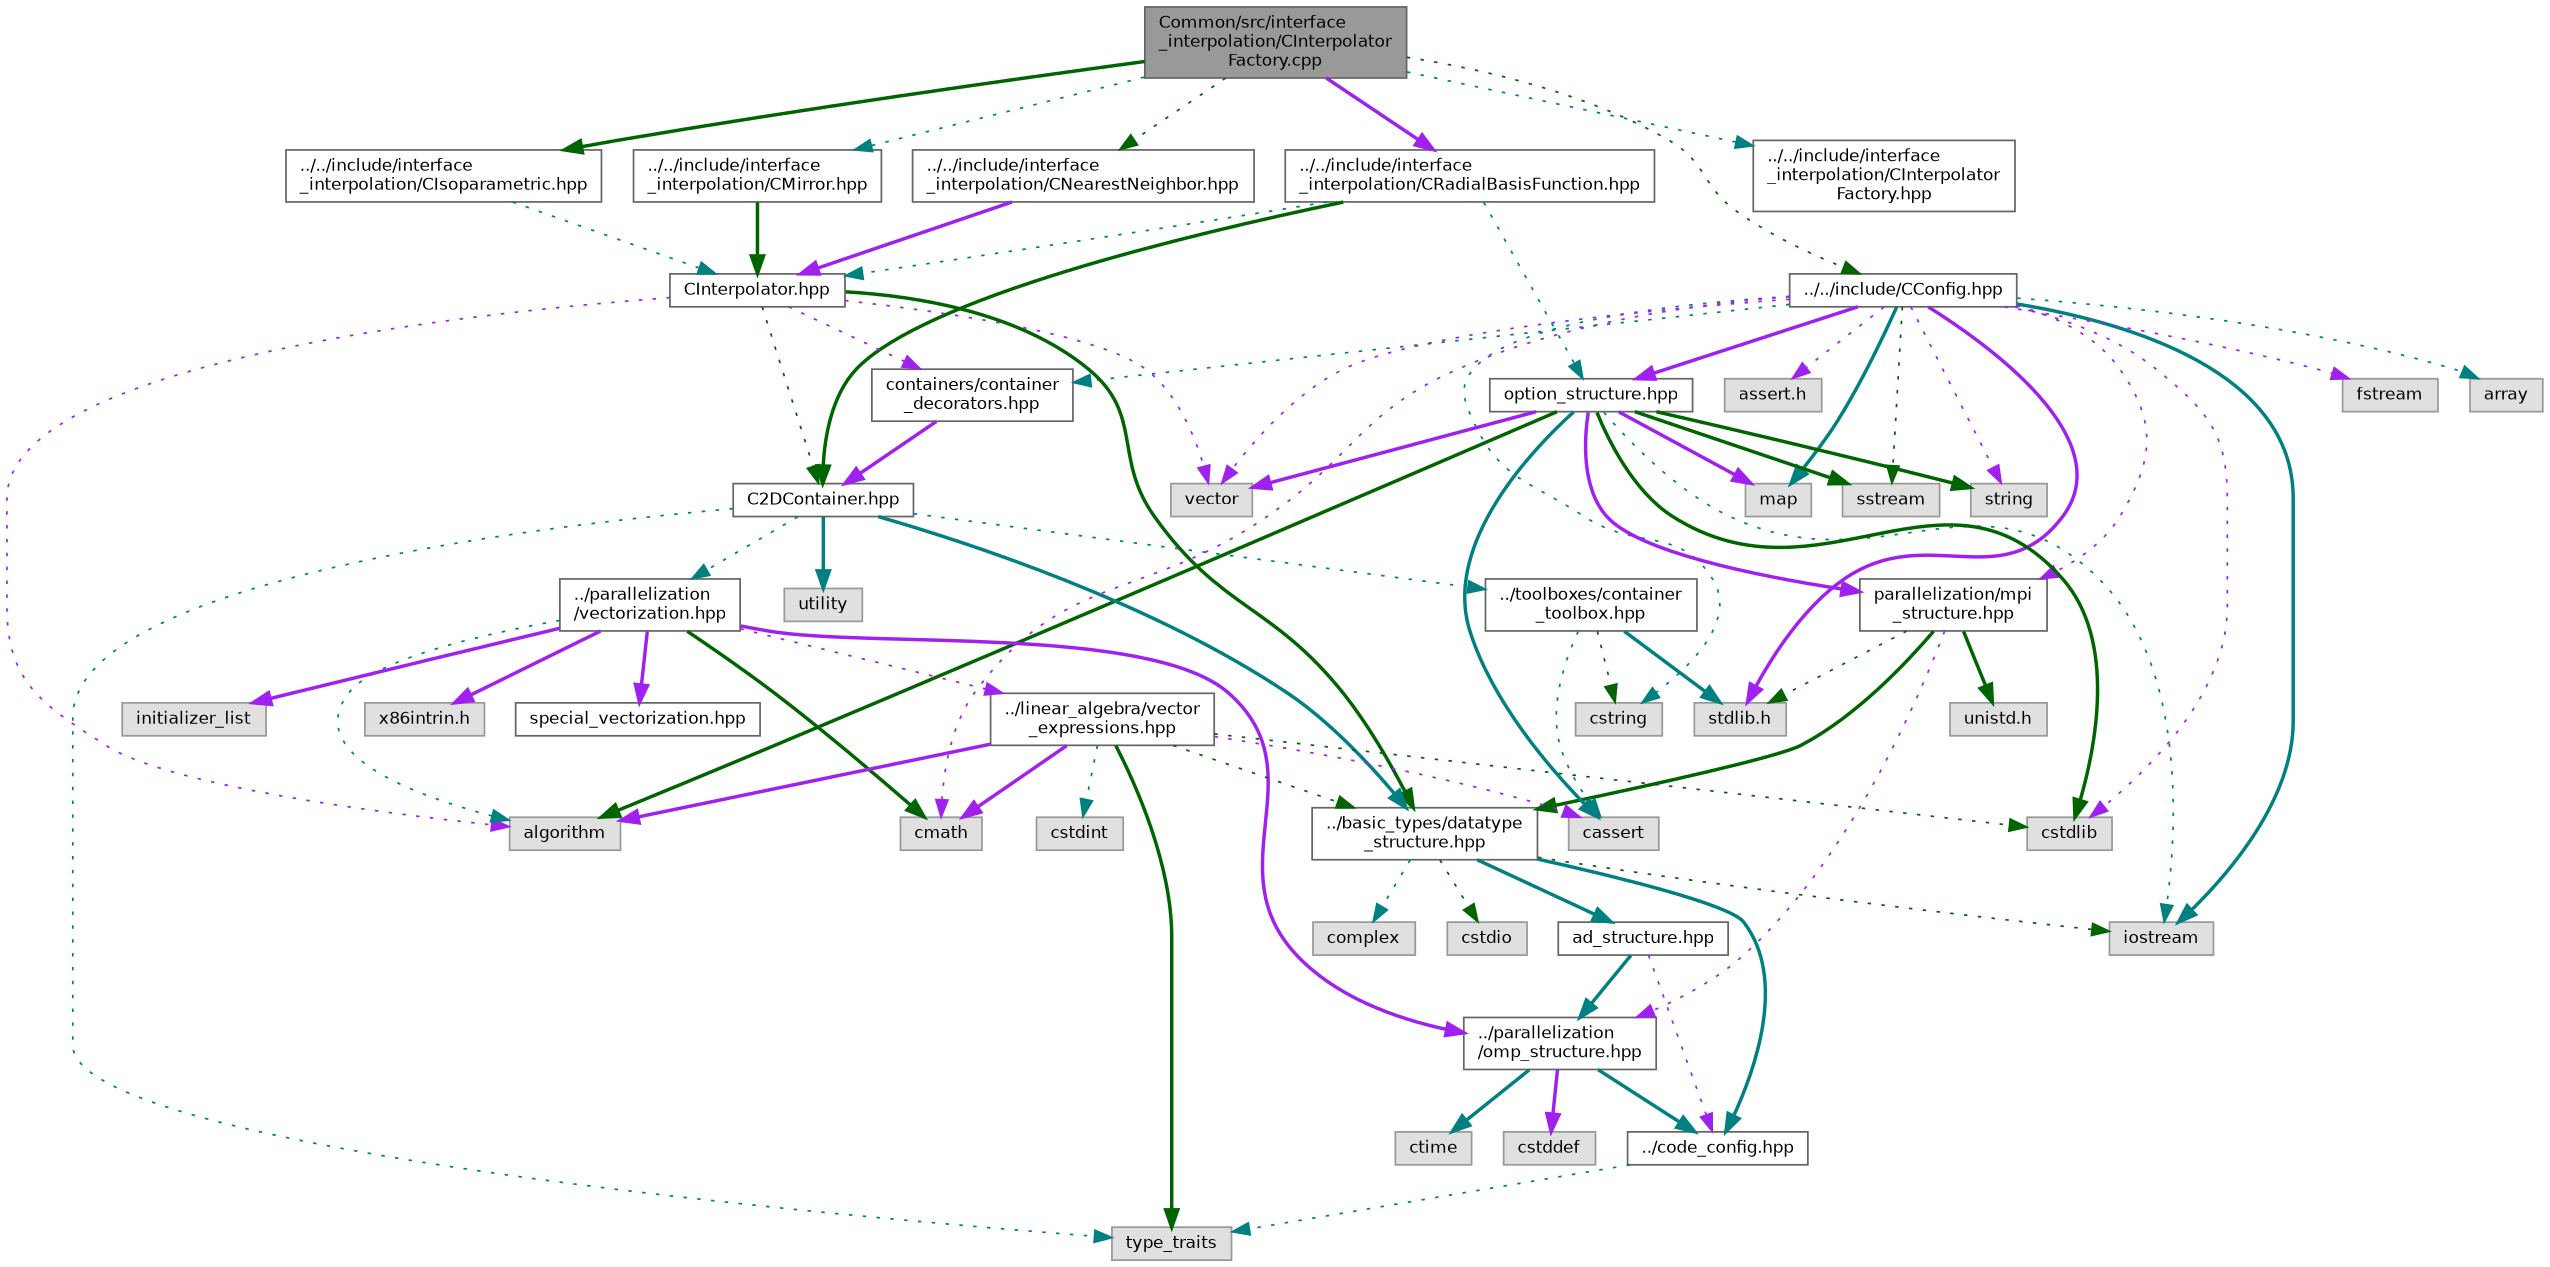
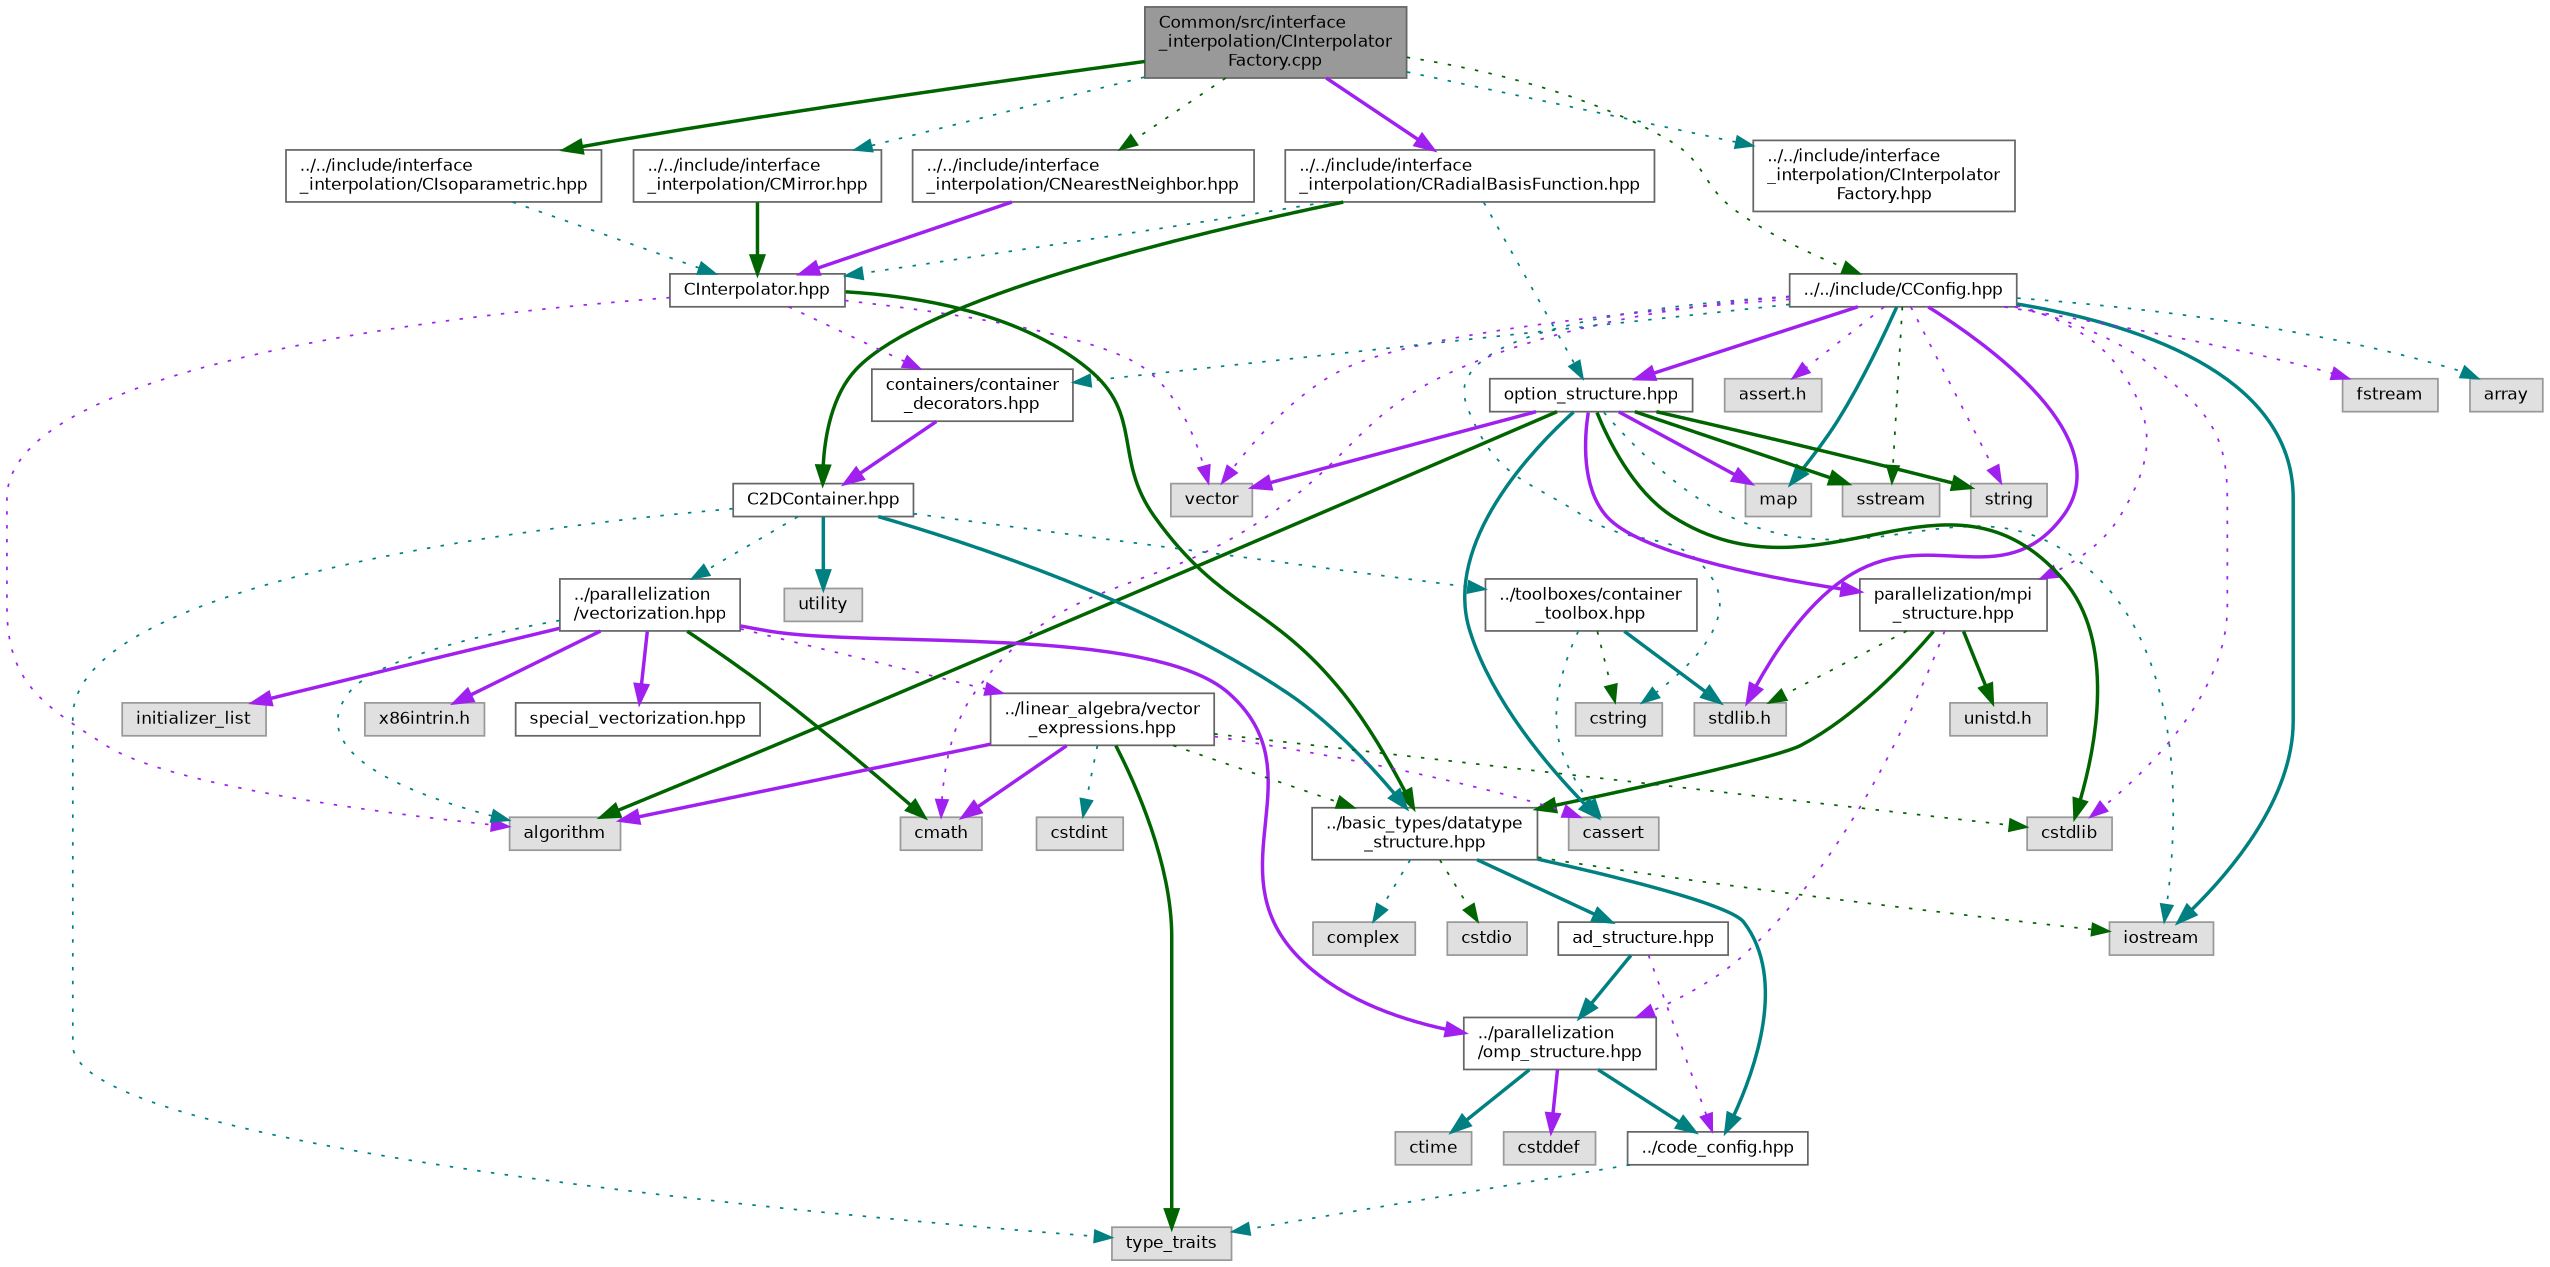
(788, 386) -> none
